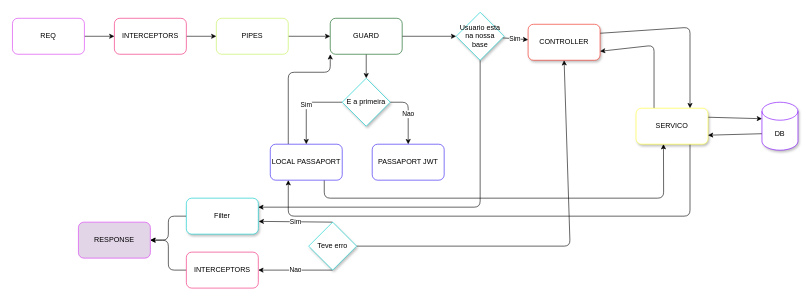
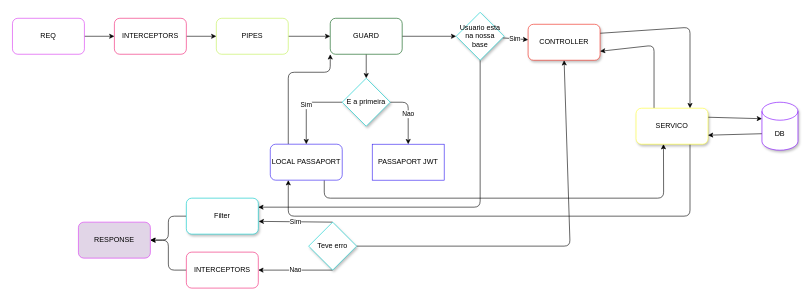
(408, 162) -> (408, 162)
